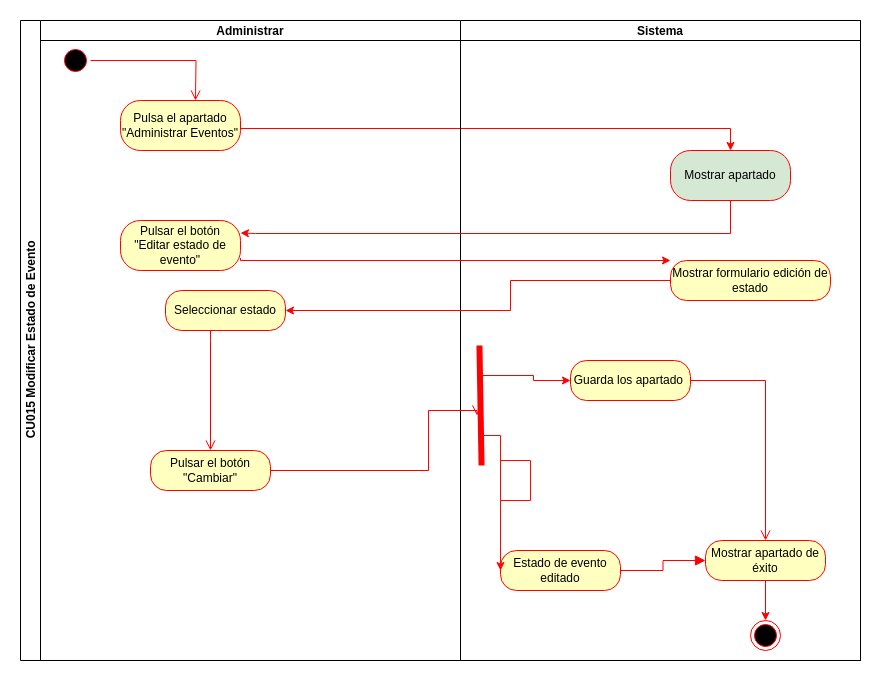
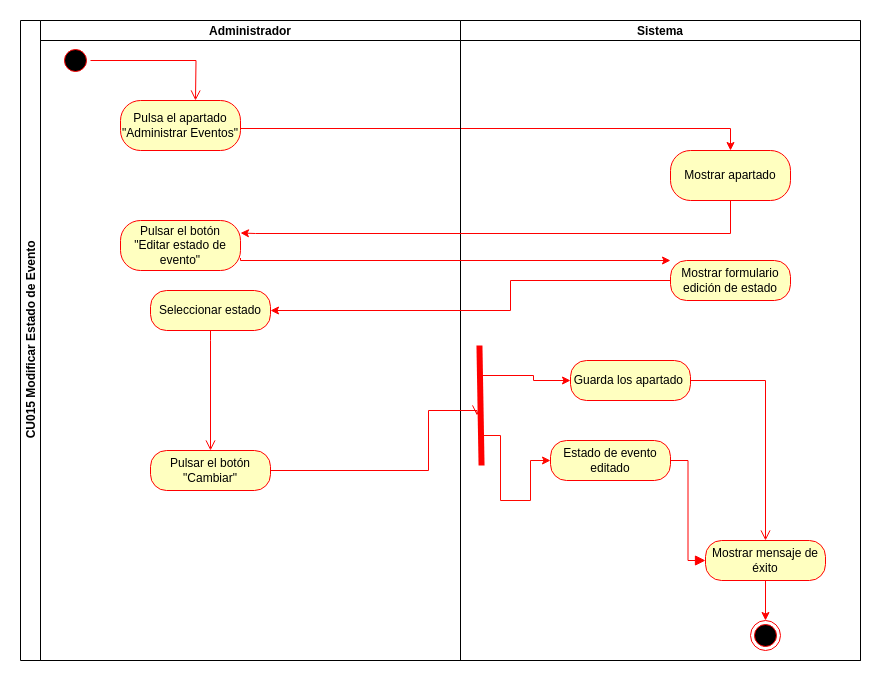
(250, 31) -> (250, 31)
(731, 176) -> (731, 176)
(751, 281) -> (731, 281)
(226, 311) -> (211, 311)
(766, 561) -> (766, 561)
(561, 571) -> (611, 461)
